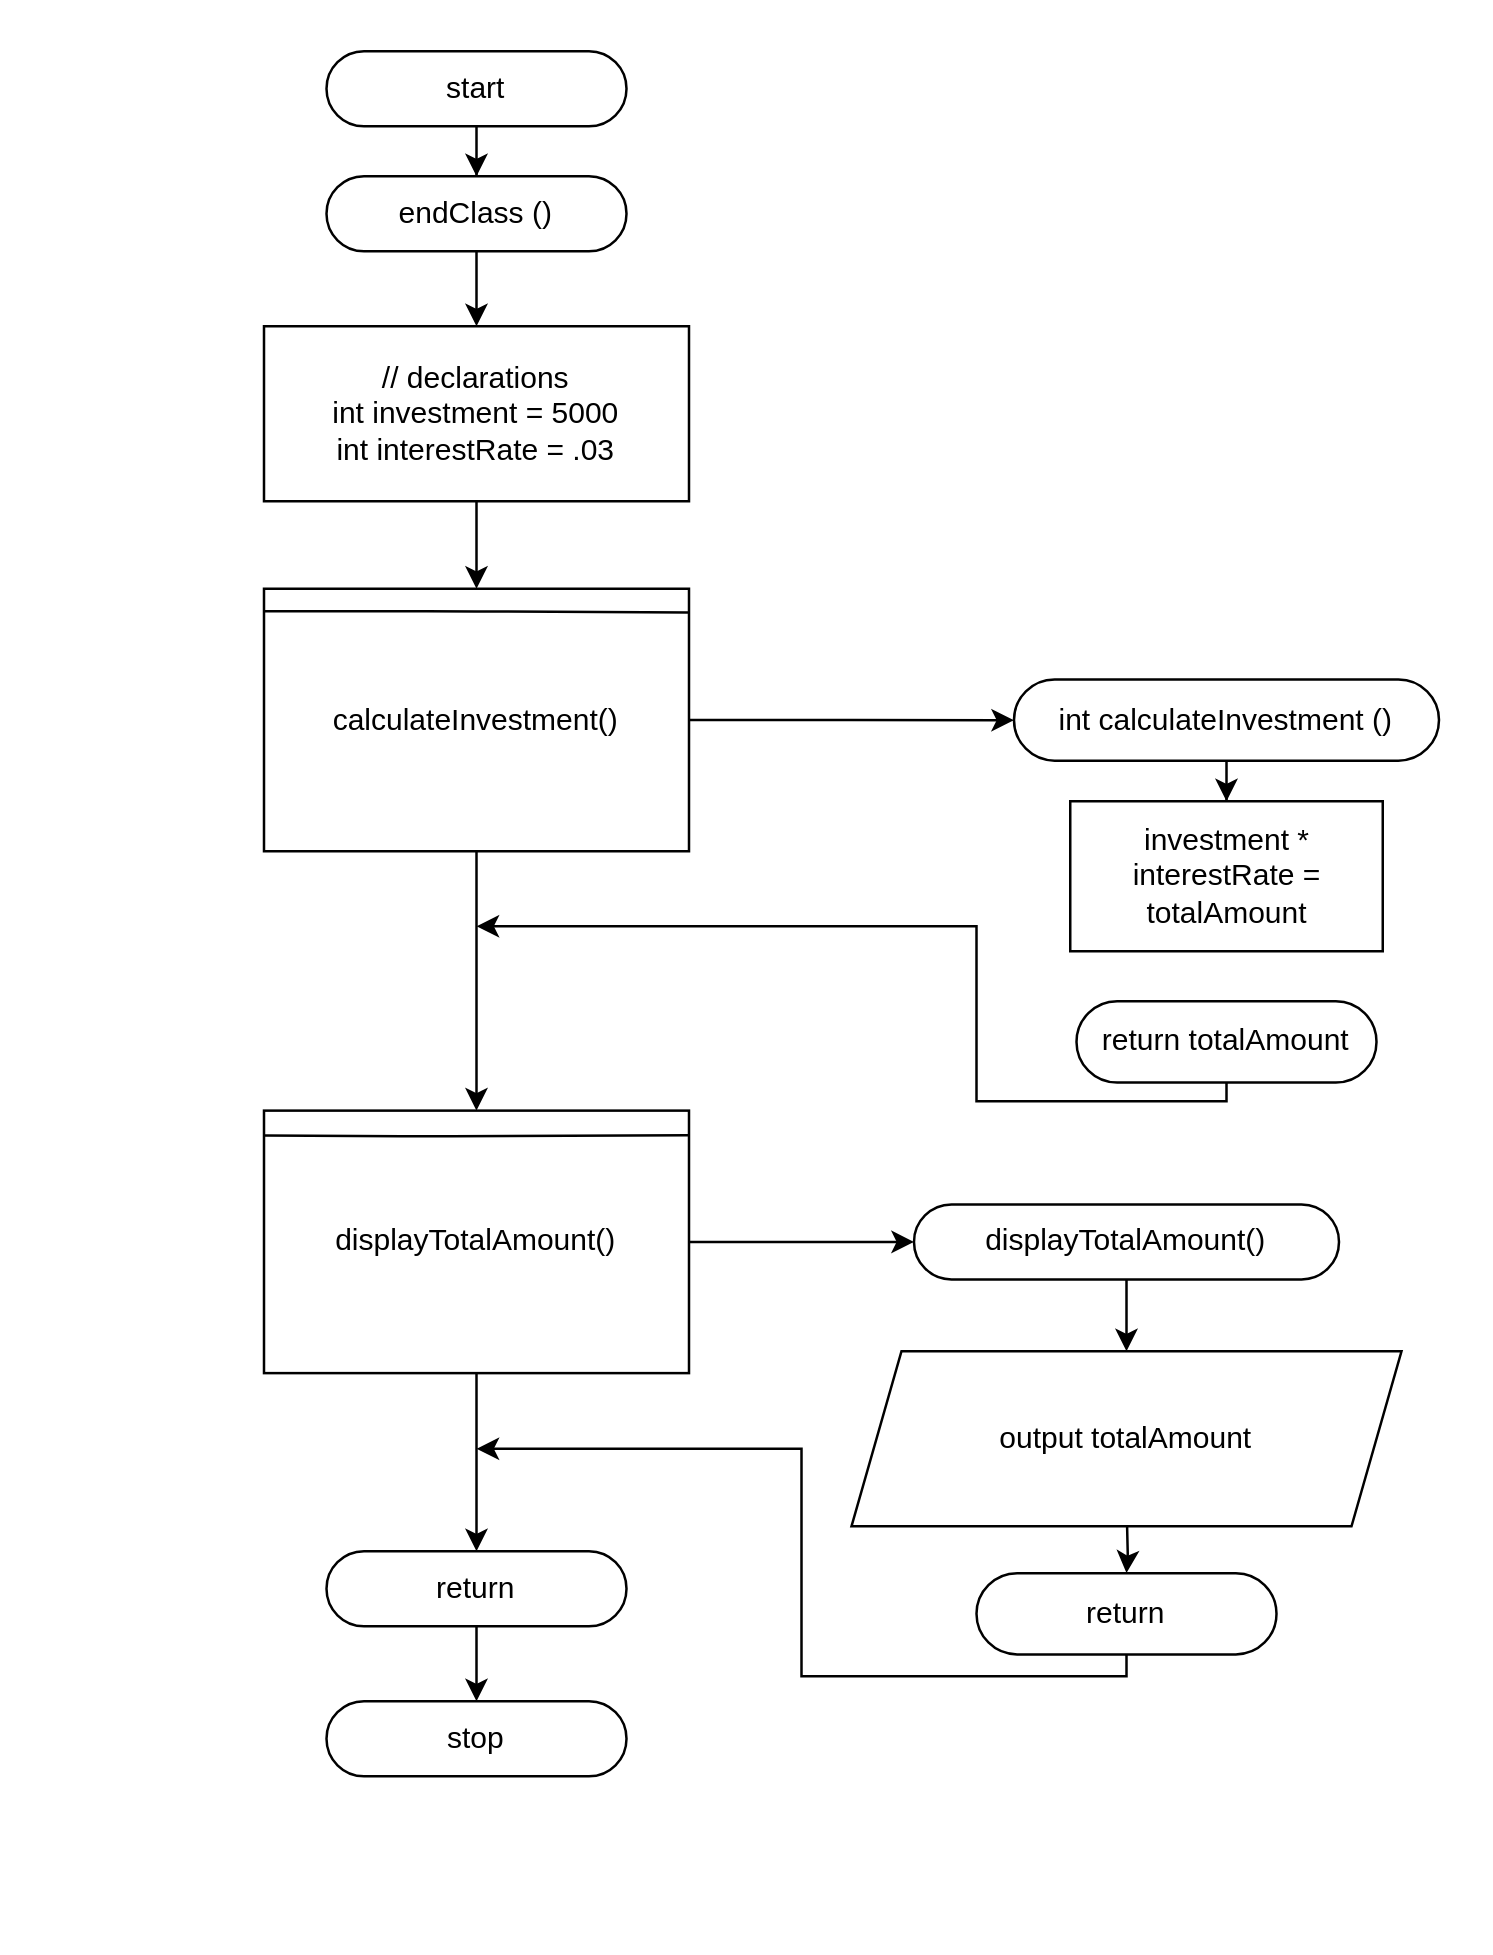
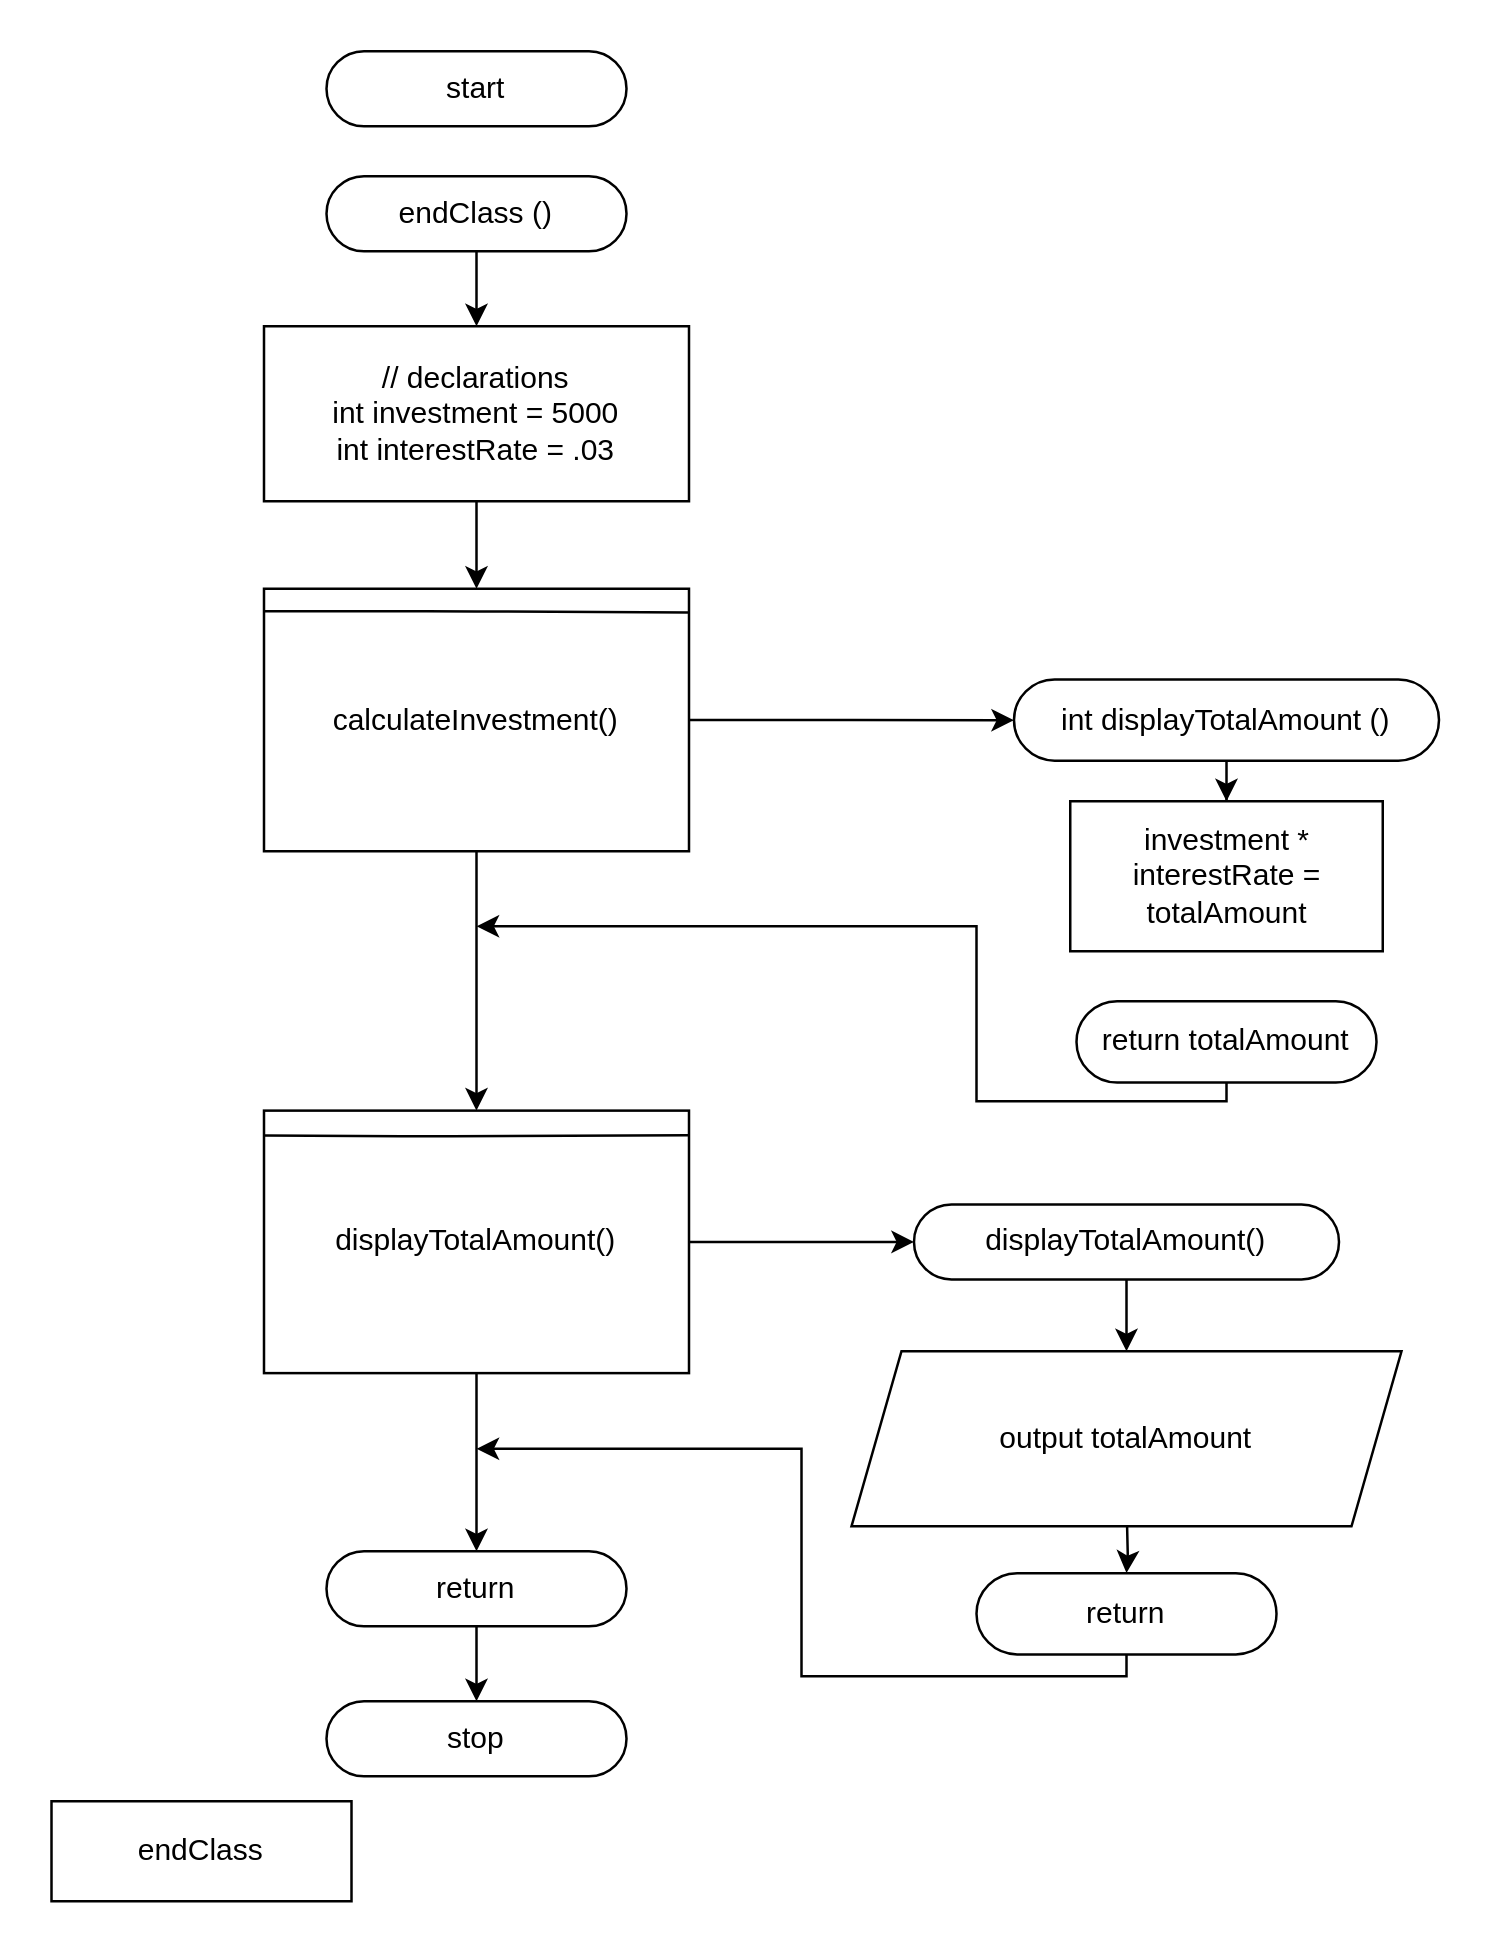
(476, 159) -> none
(1226, 721) -> (1226, 721)
none -> (201, 1851)
